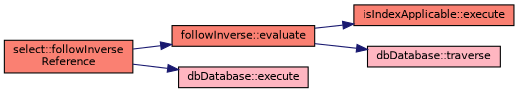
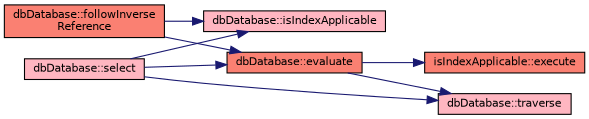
(243, 36) -> (295, 63)
(69, 57) -> (84, 21)
none -> (84, 69)
(243, 77) -> (295, 21)
